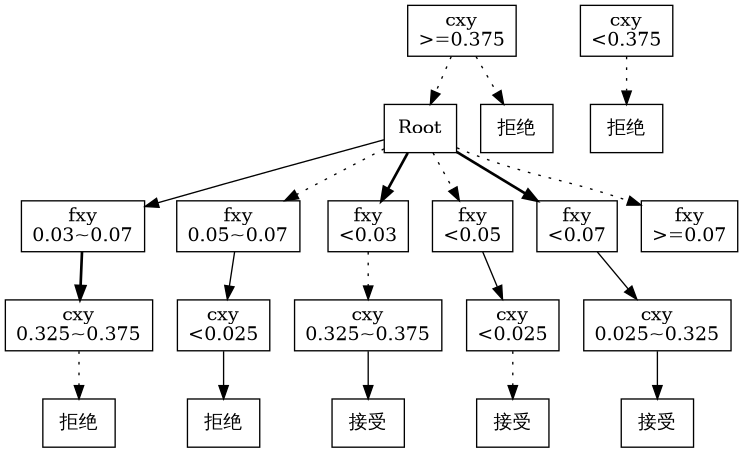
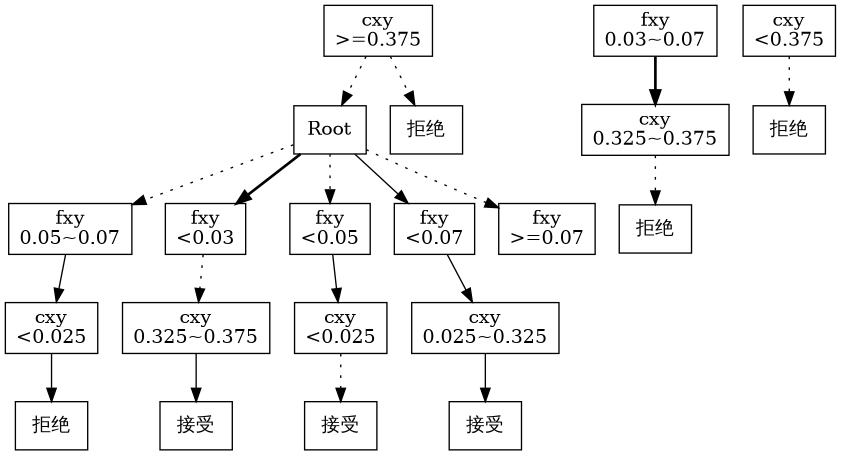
(271, 171) -> none
(491, 173) -> (376, 174)
